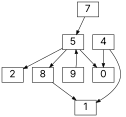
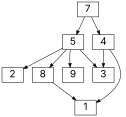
none -> (95, 24)
(76, 61) -> (70, 57)
(103, 75) -> (103, 75)
